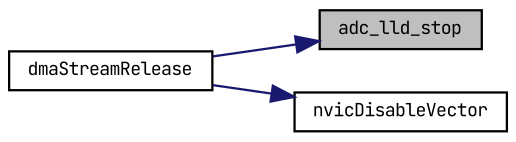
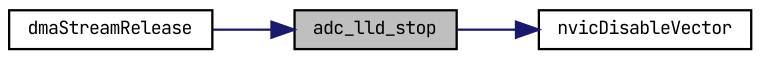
(242, 89) -> (487, 30)
